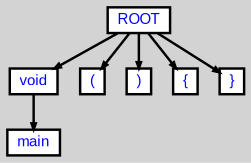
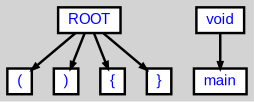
(89, 49) -> none
